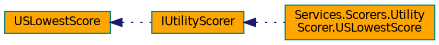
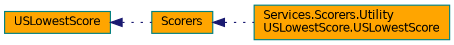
(198, 22) -> (182, 22)
(360, 22) -> (352, 22)
